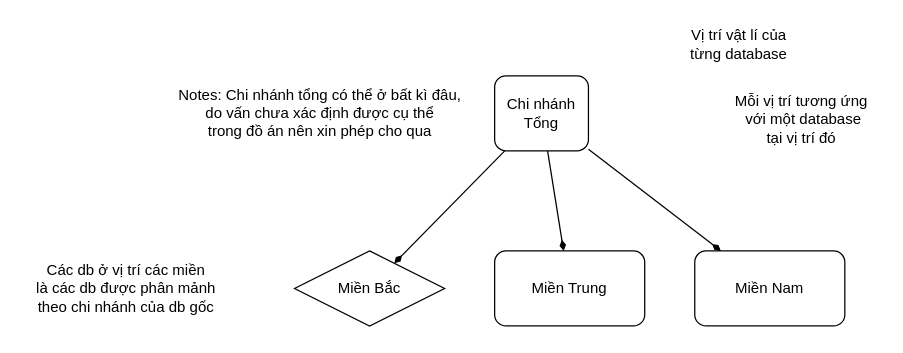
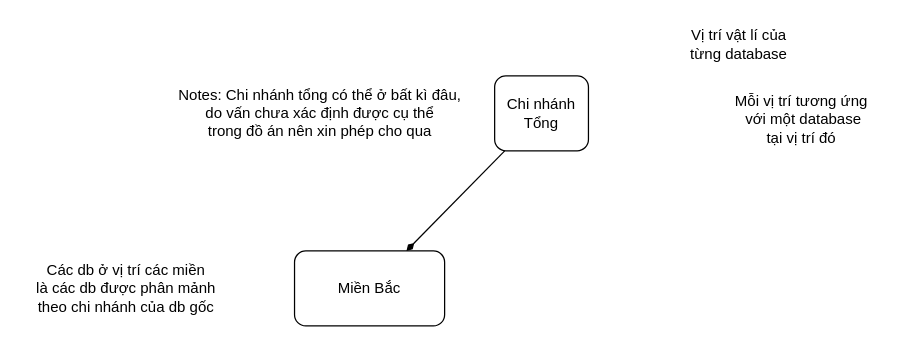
(554, 195) -> none
(650, 197) -> none
(369, 288) -> (369, 288)
(569, 288) -> none
(769, 288) -> none
